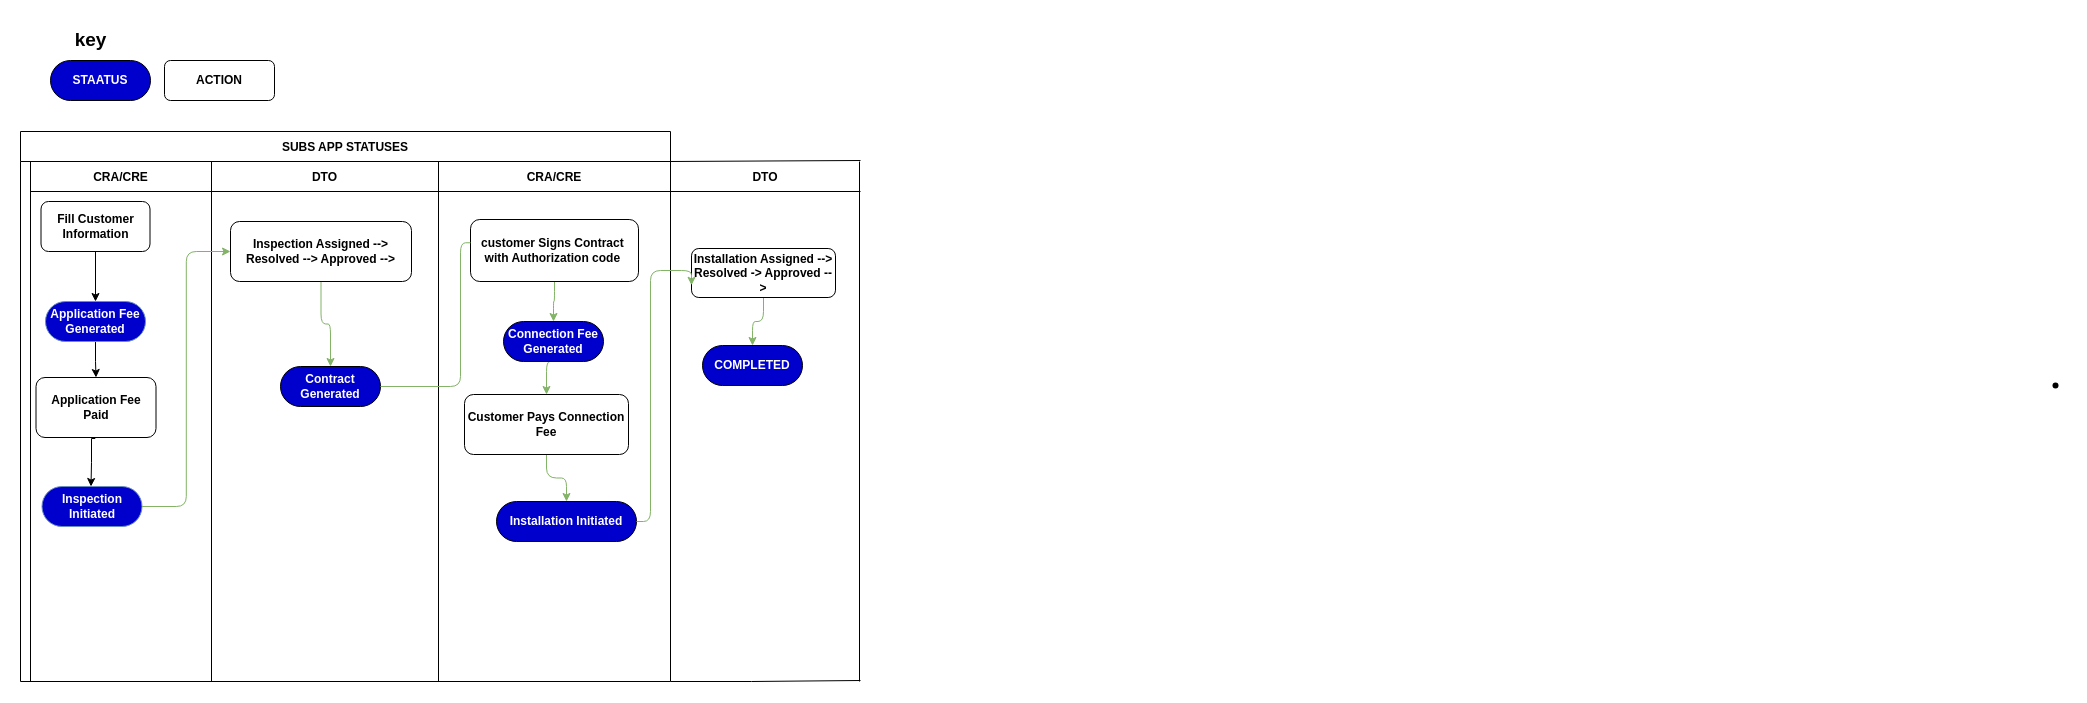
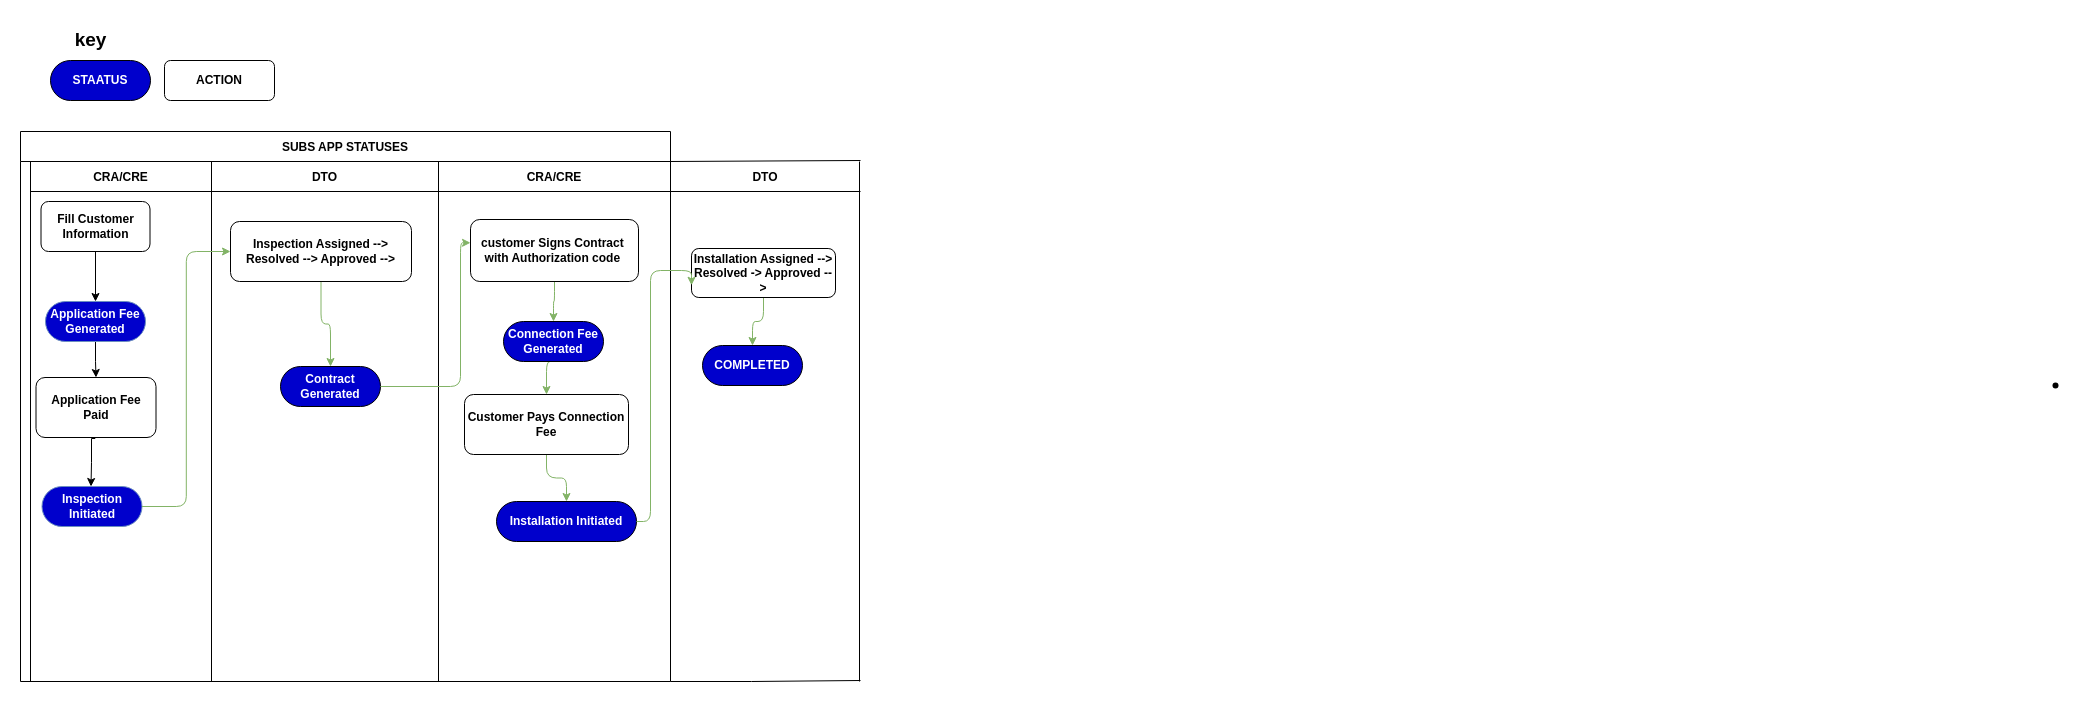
(465, 243) -> (461, 244)
